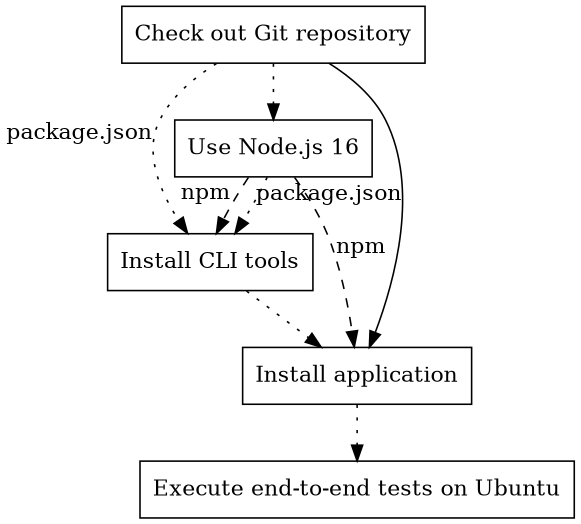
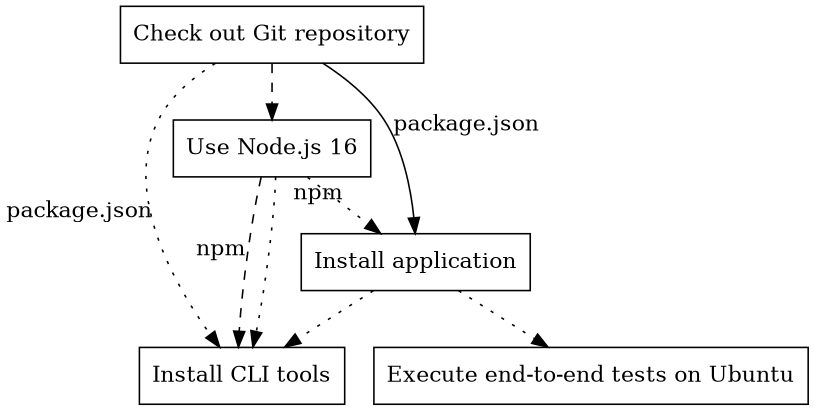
(273, 84) -> (272, 84)
(333, 250) -> (338, 200)
(278, 314) -> (336, 315)
